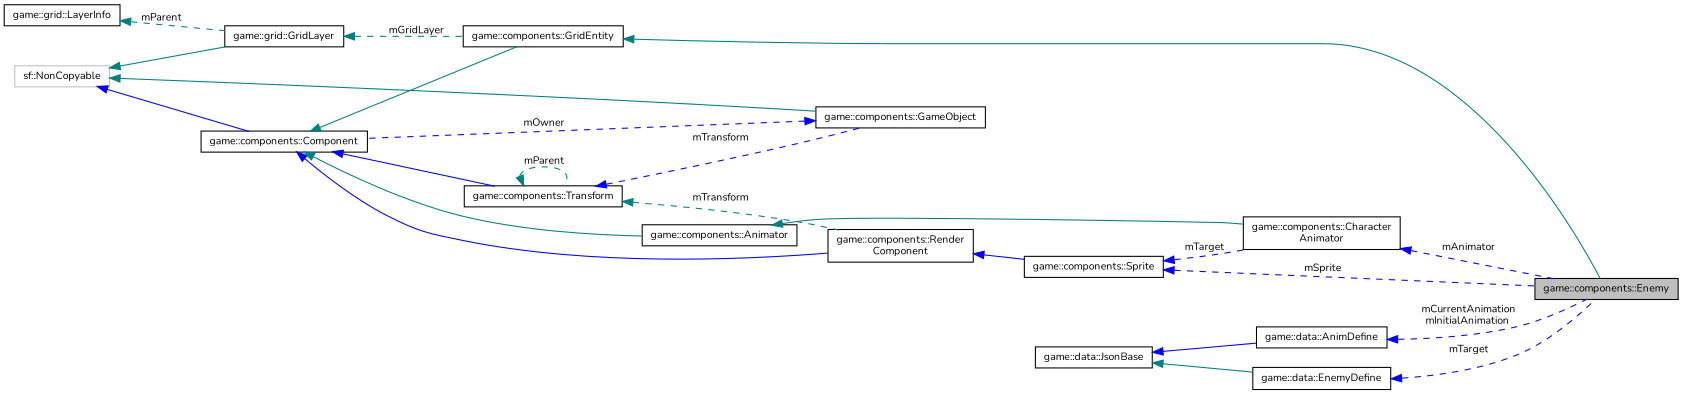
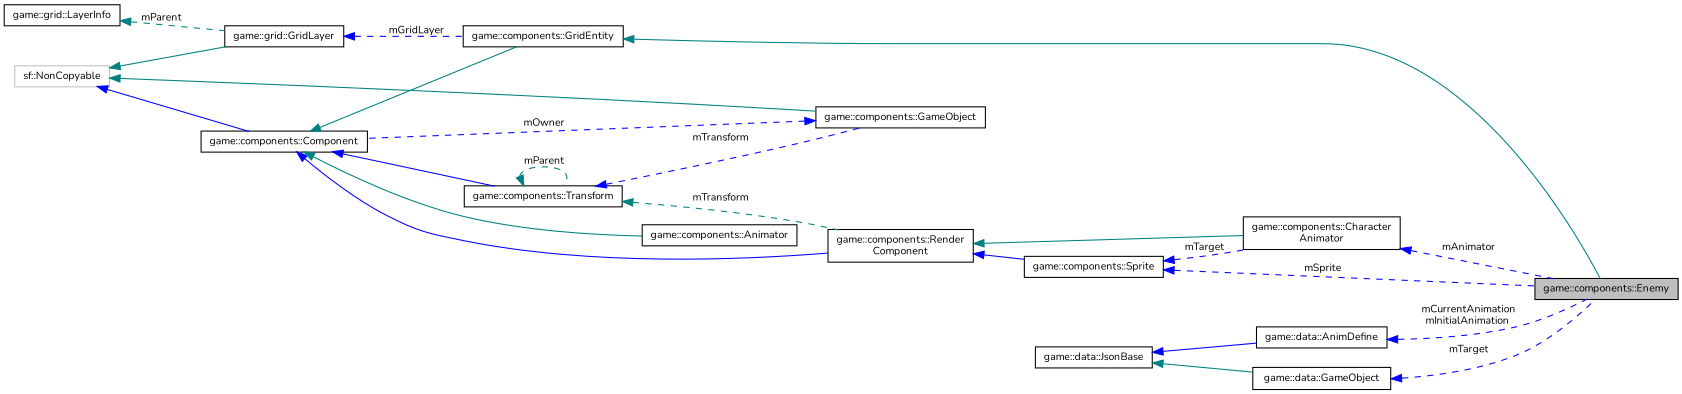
(409, 36) -> (409, 36)
(1013, 219) -> (1114, 239)
(1322, 378) -> (1322, 378)
